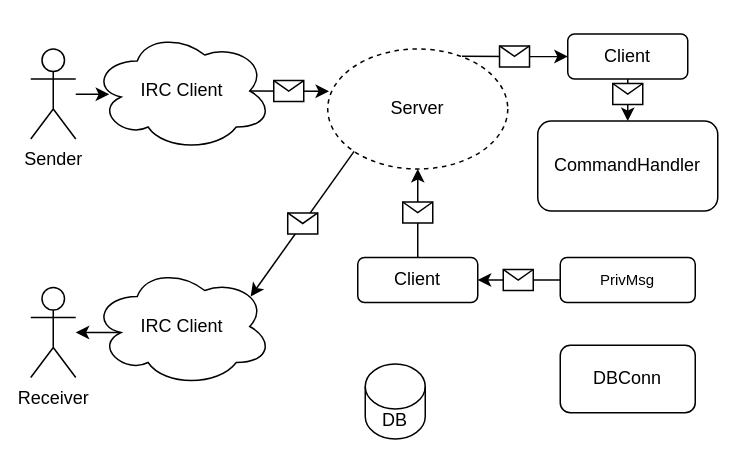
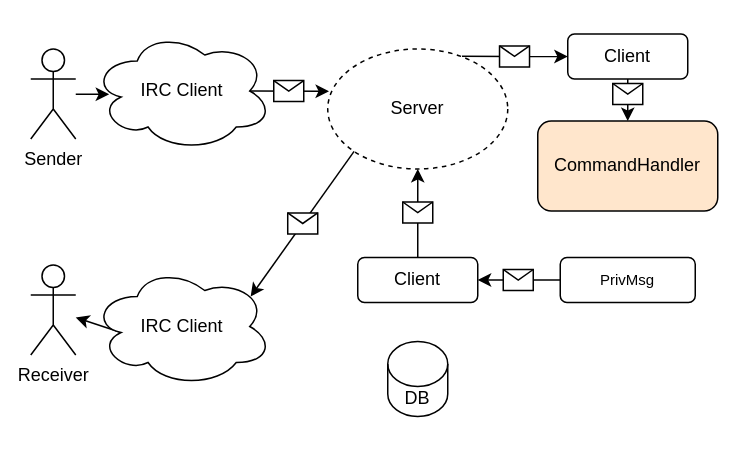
(628, 166) -> (628, 166)
(53, 332) -> (53, 310)
(628, 379) -> none
(395, 401) -> (418, 379)
